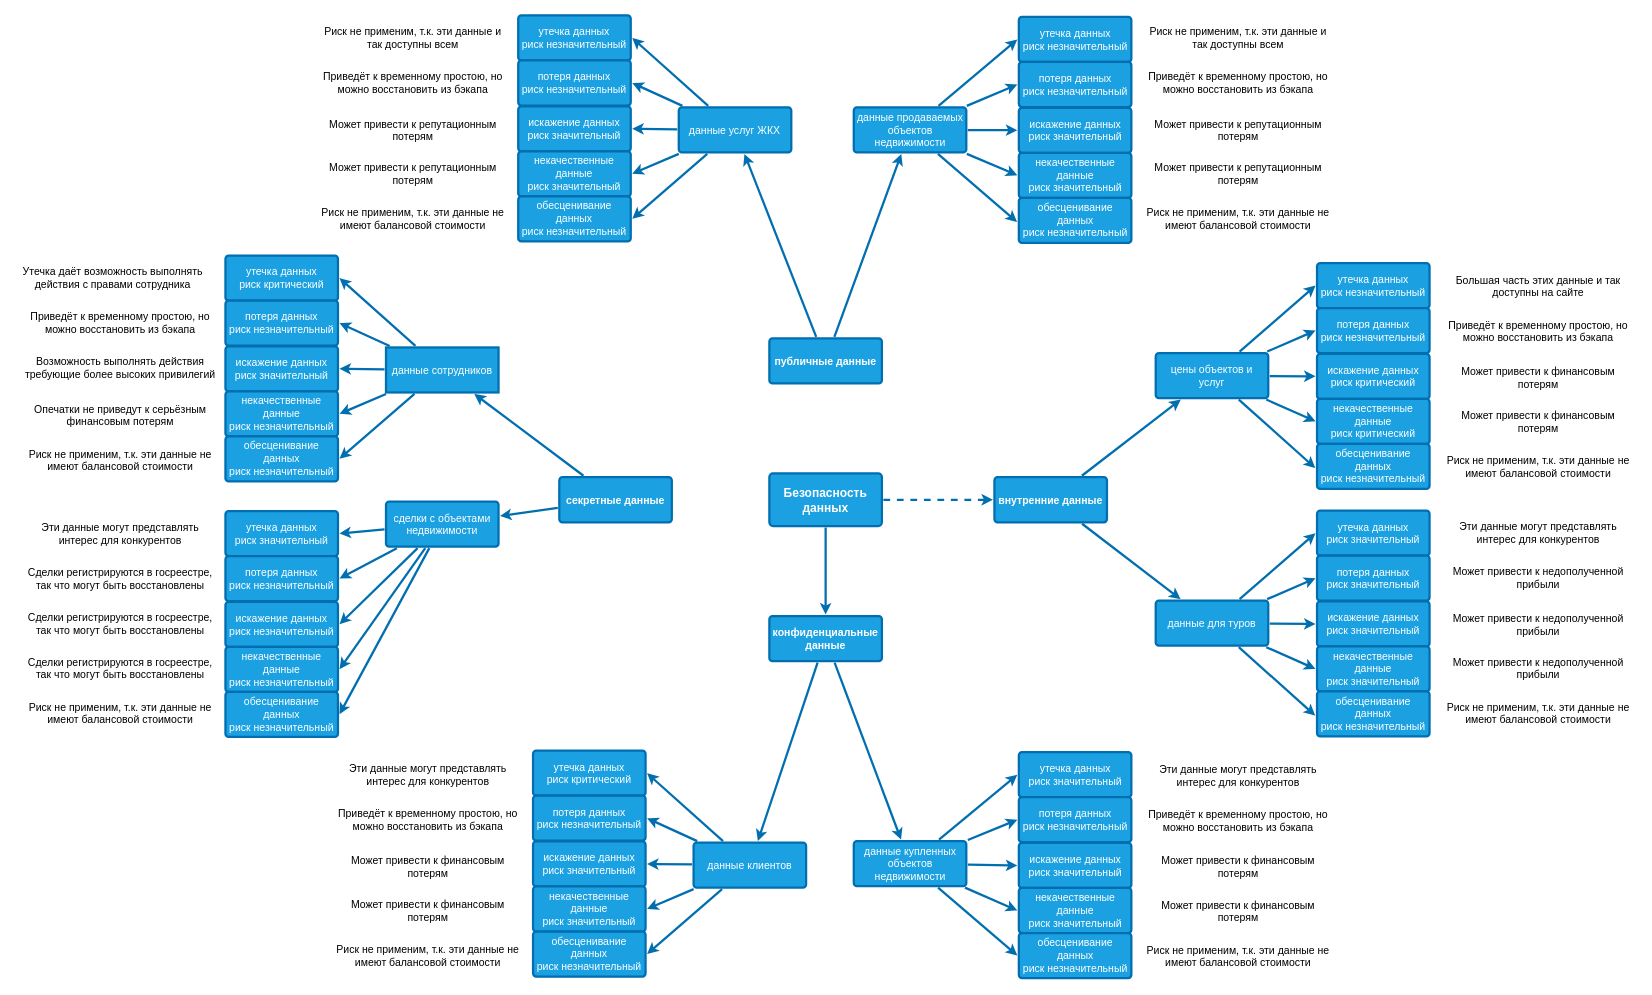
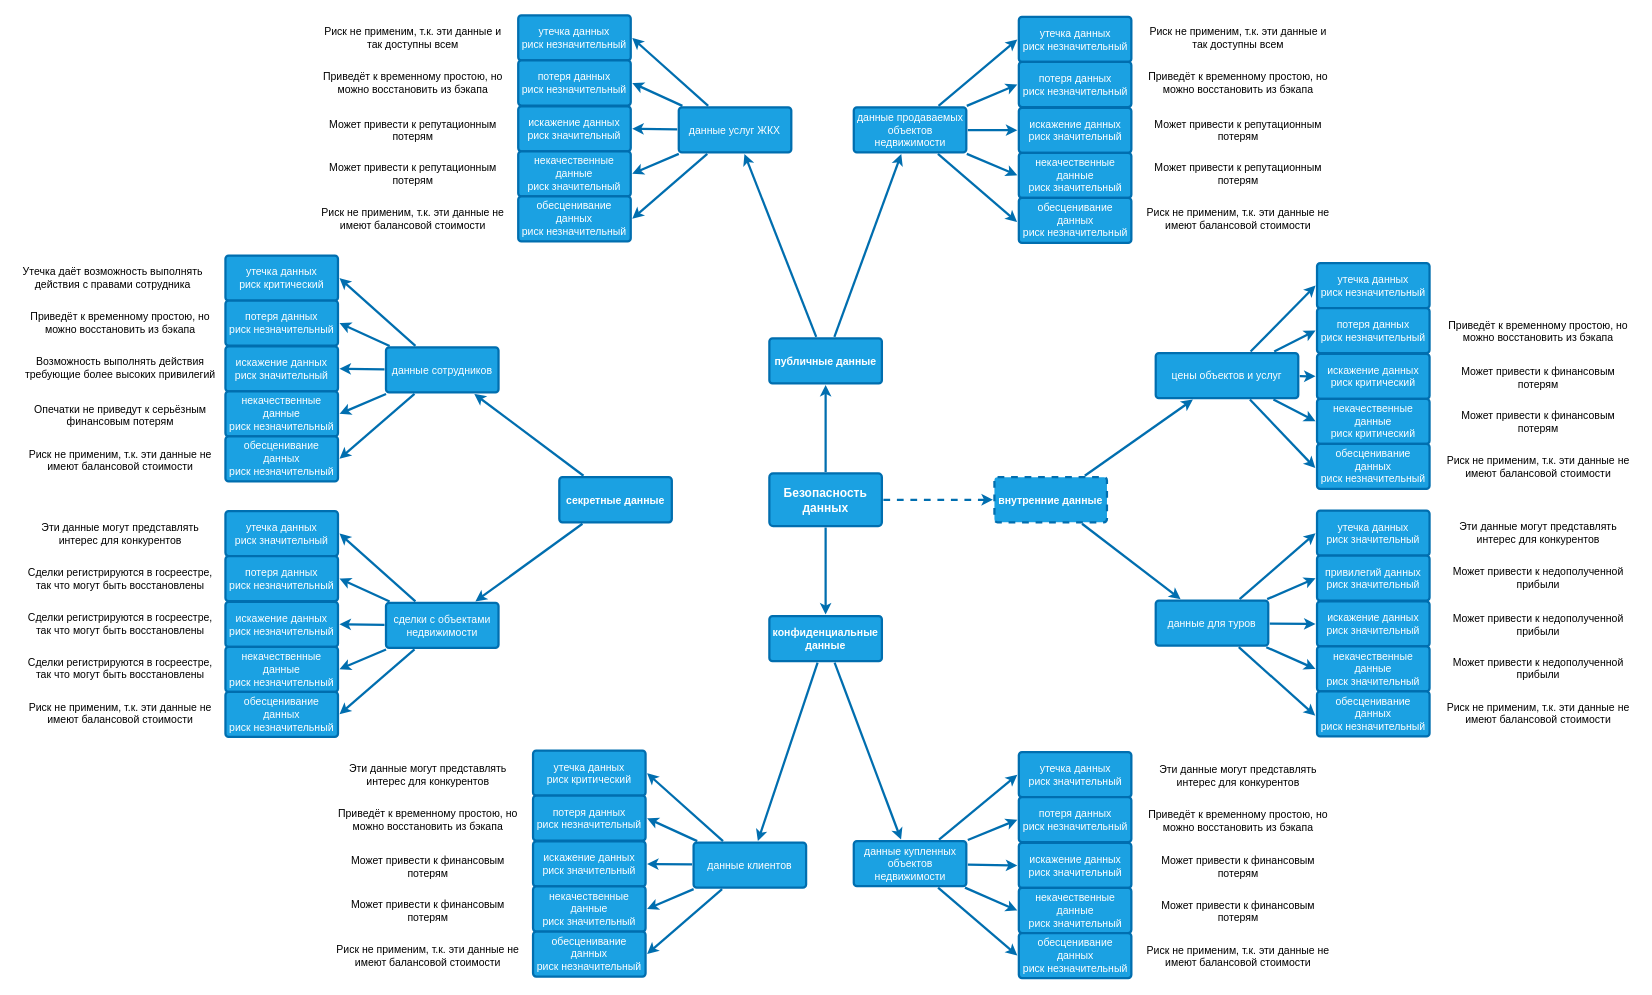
(1538, 286) -> none
(442, 370) -> (442, 370)
(1212, 375) -> (1227, 375)
none -> (825, 433)
(1050, 500) -> (1050, 500)
(442, 524) -> (442, 625)
(1373, 578) -> (1373, 578)
